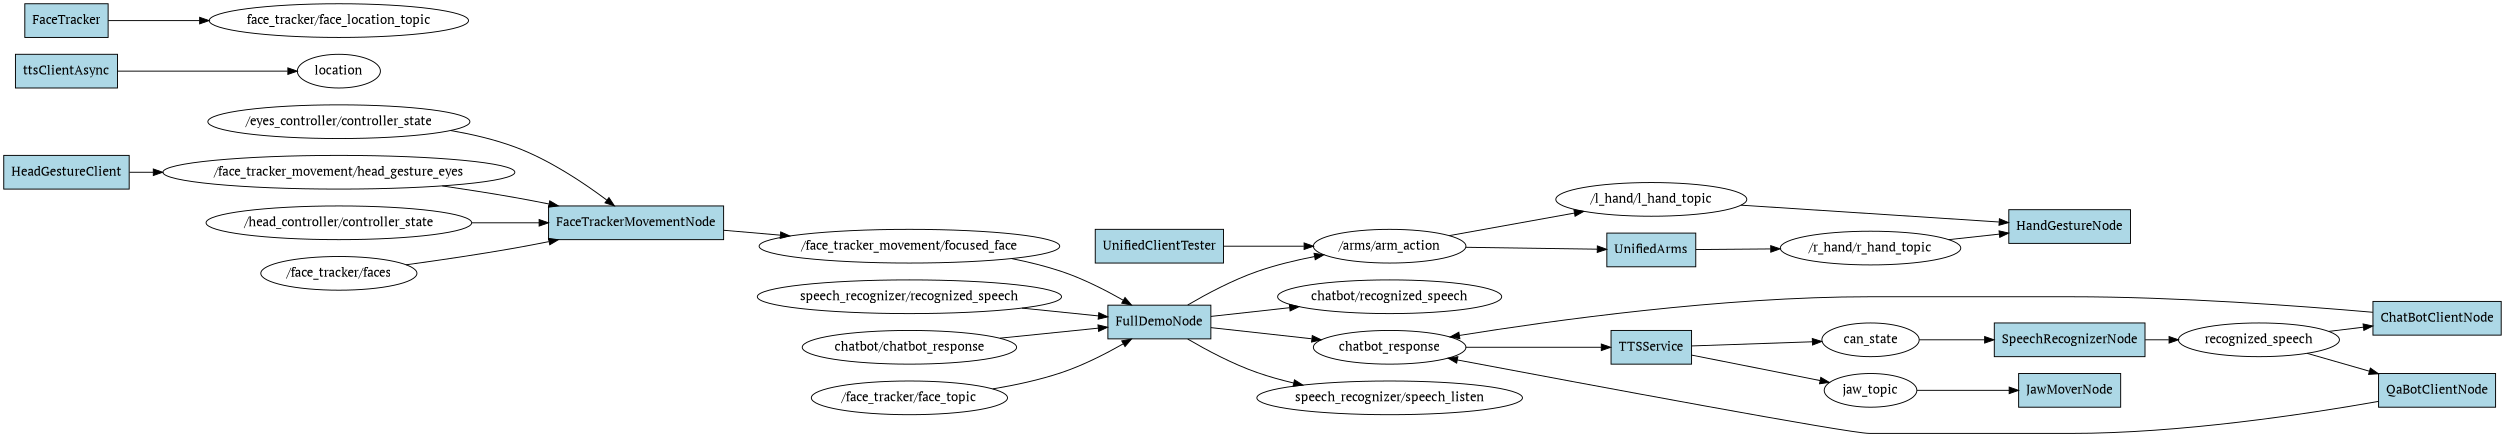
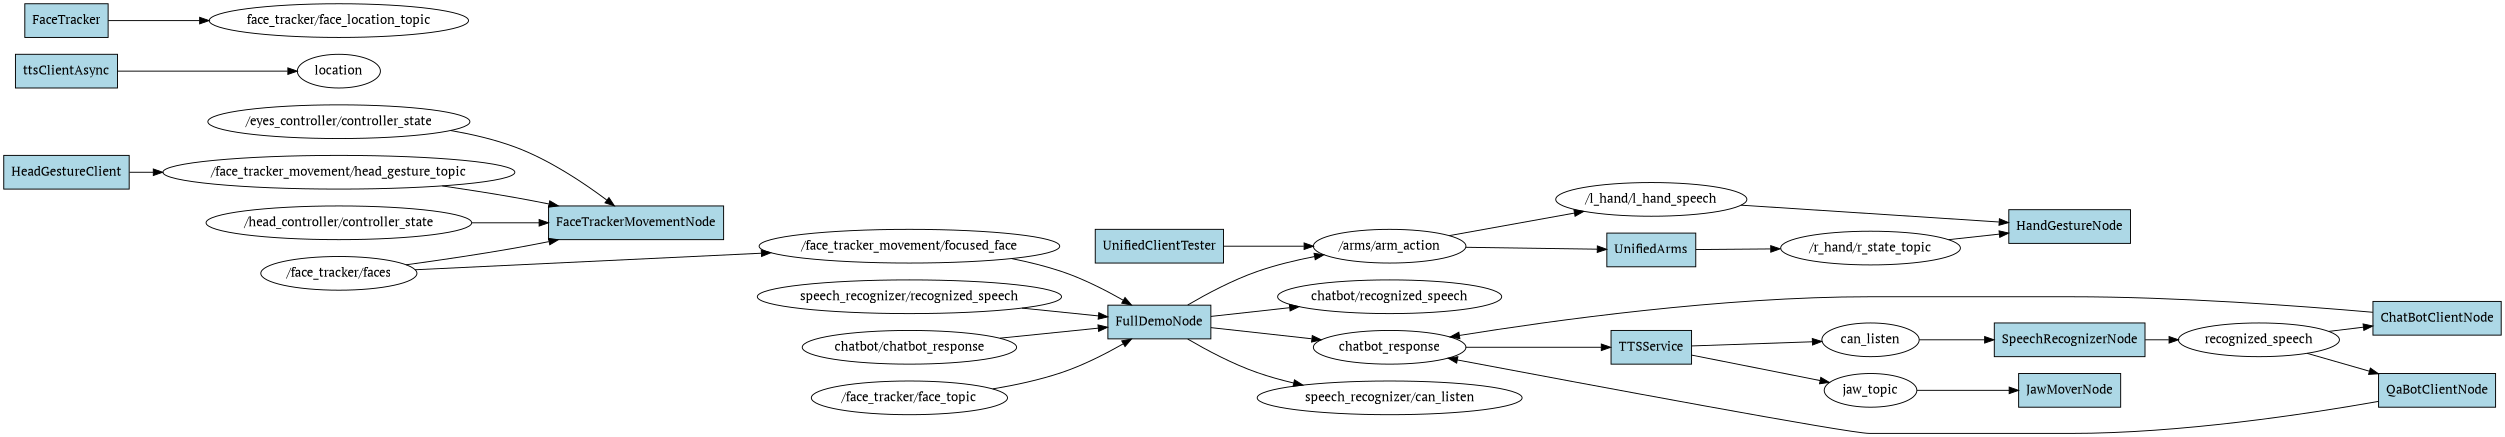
(339, 172) -> (339, 172)
(1651, 199) -> (1651, 199)
(752, 233) -> (588, 261)
(1871, 248) -> (1871, 248)
(1871, 340) -> (1871, 340)
(1390, 398) -> (1390, 398)
